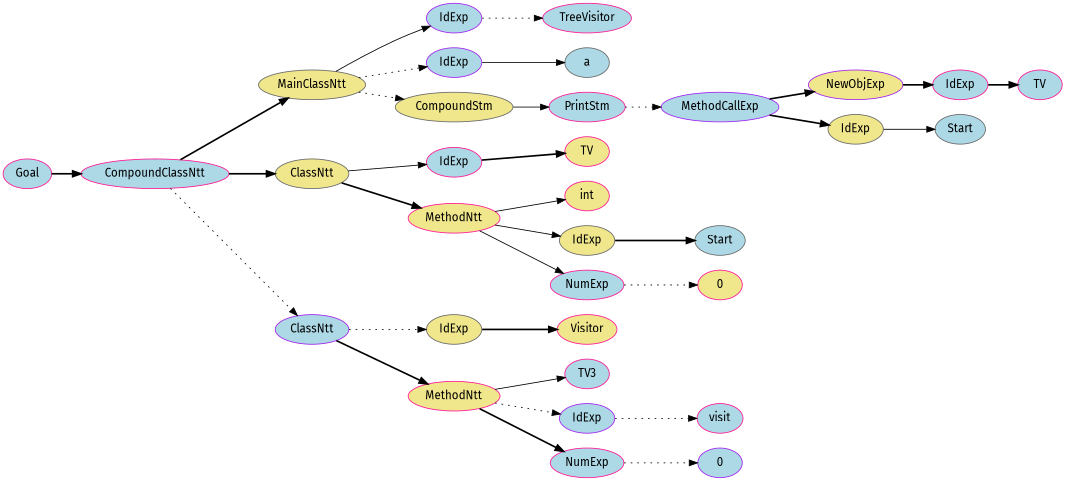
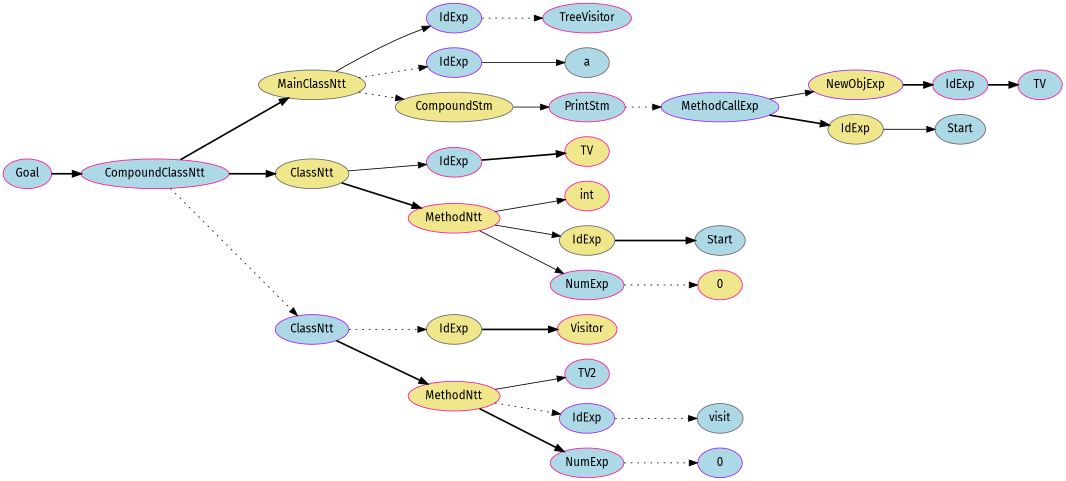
(787, 96) -> (787, 96)
(587, 374) -> (587, 374)
(720, 418) -> (720, 418)
